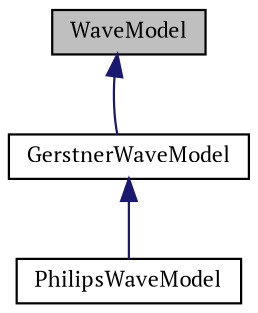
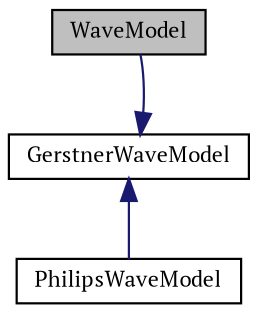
(114, 106) -> (144, 83)
